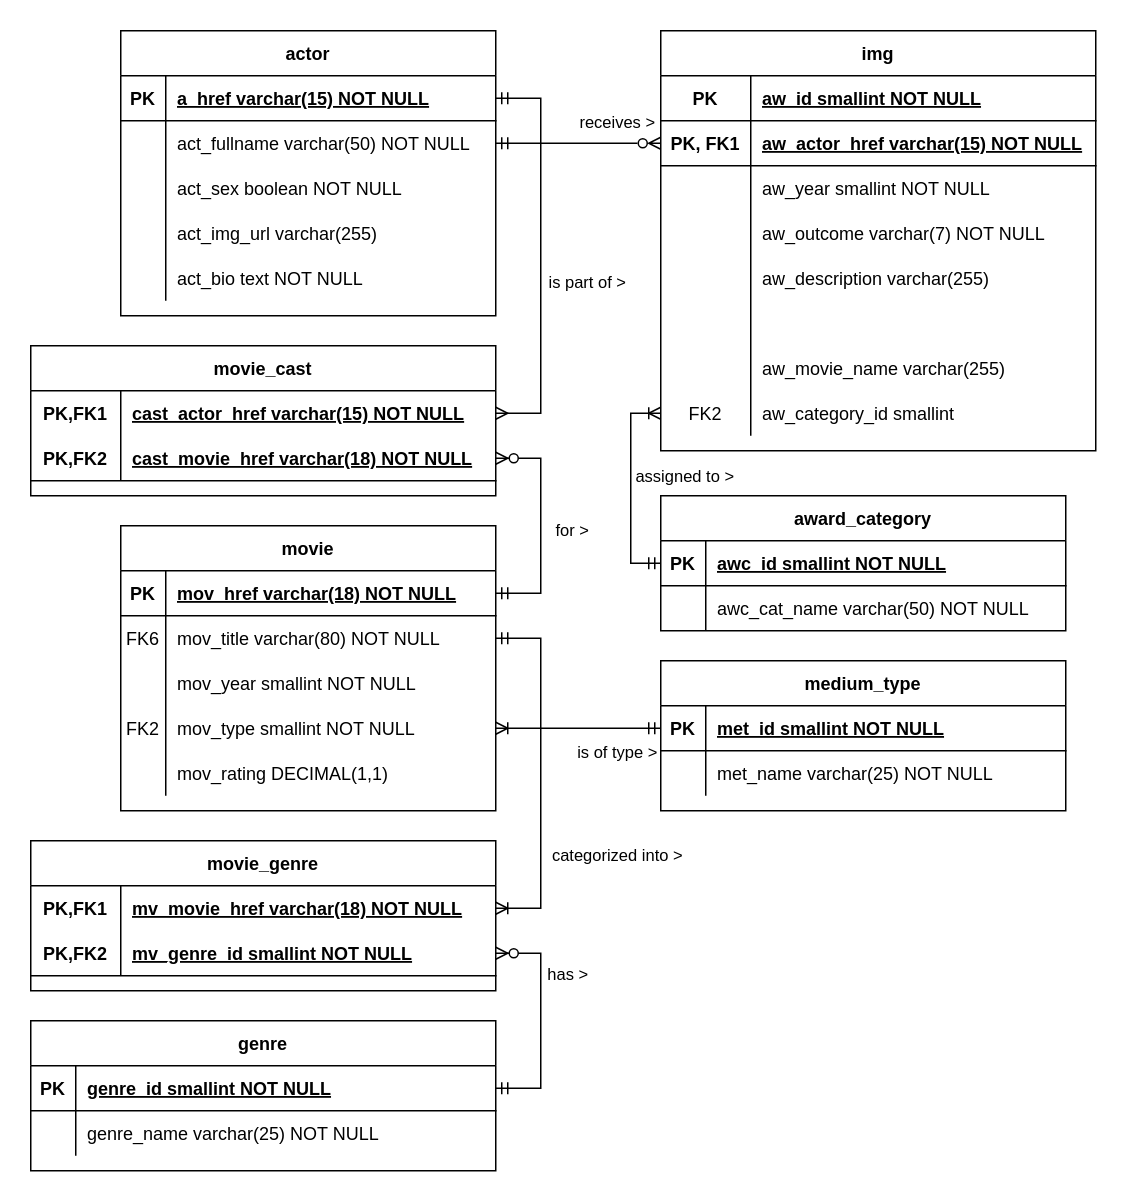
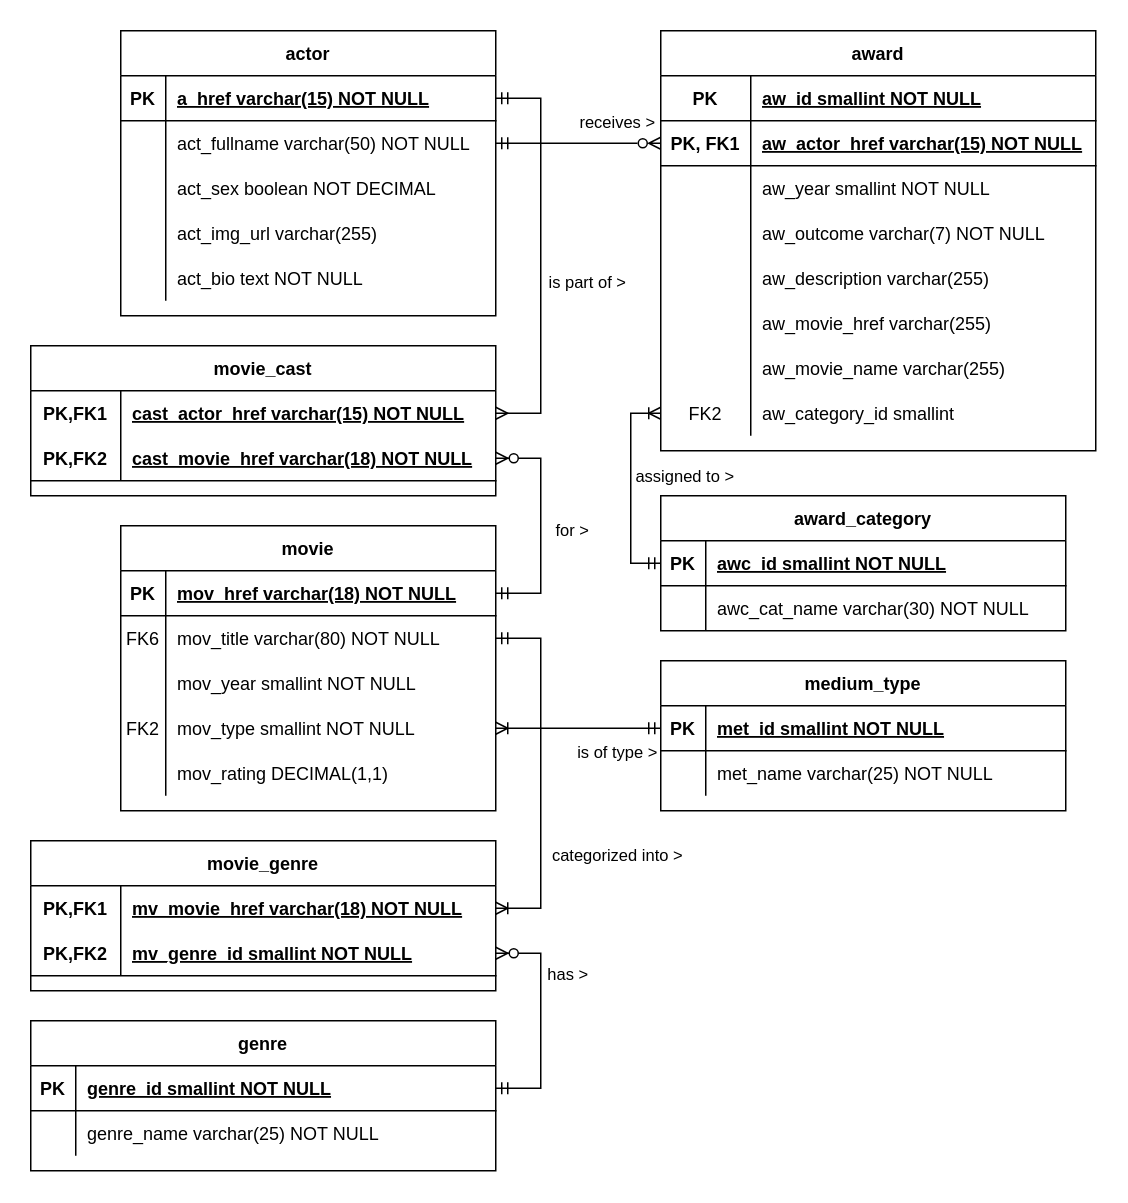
(878, 54) -> (878, 54)
(289, 189) -> (304, 189)
none -> (923, 323)
(876, 609) -> (876, 609)
